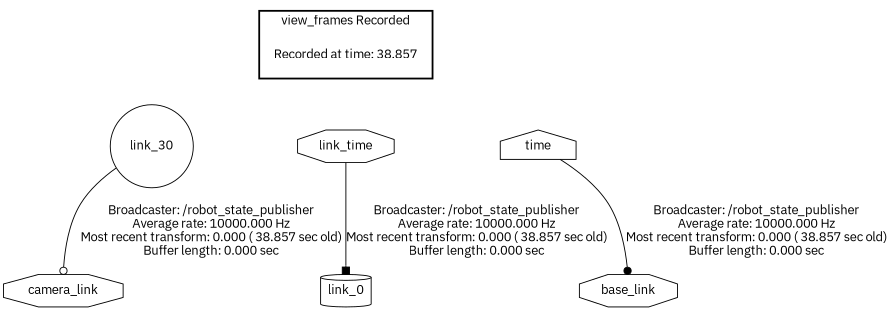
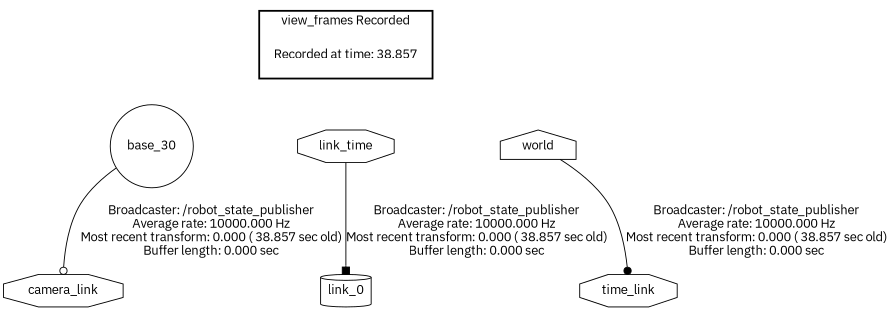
(152, 146) -> (152, 146)
(538, 146) -> (538, 146)
(628, 291) -> (628, 291)
